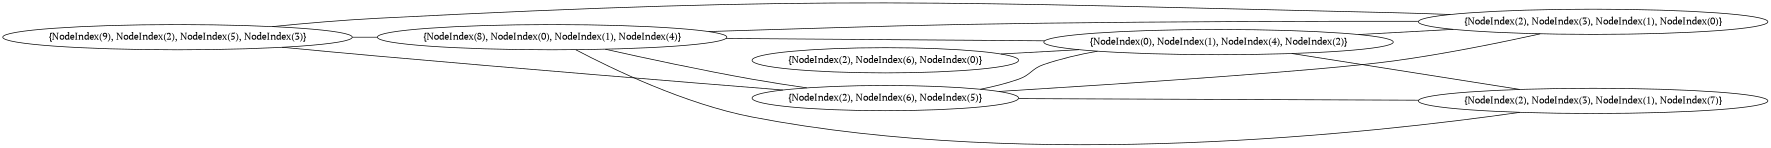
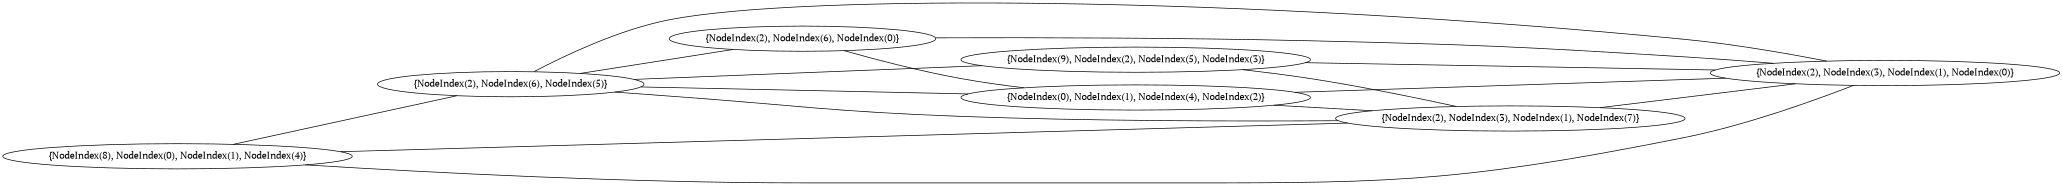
(365, 37) -> (1350, 85)
(885, 40) -> none
none -> (1355, 42)
none -> (657, 61)
none -> (1698, 96)
